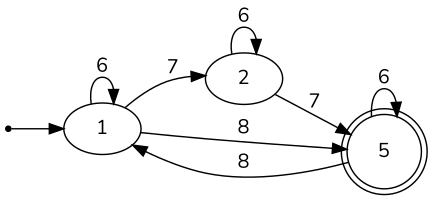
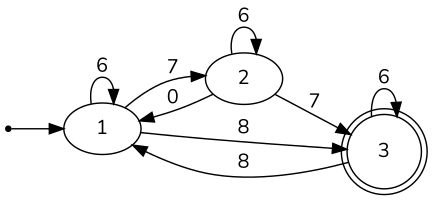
none -> (184, 107)
(384, 152) -> (384, 152)
